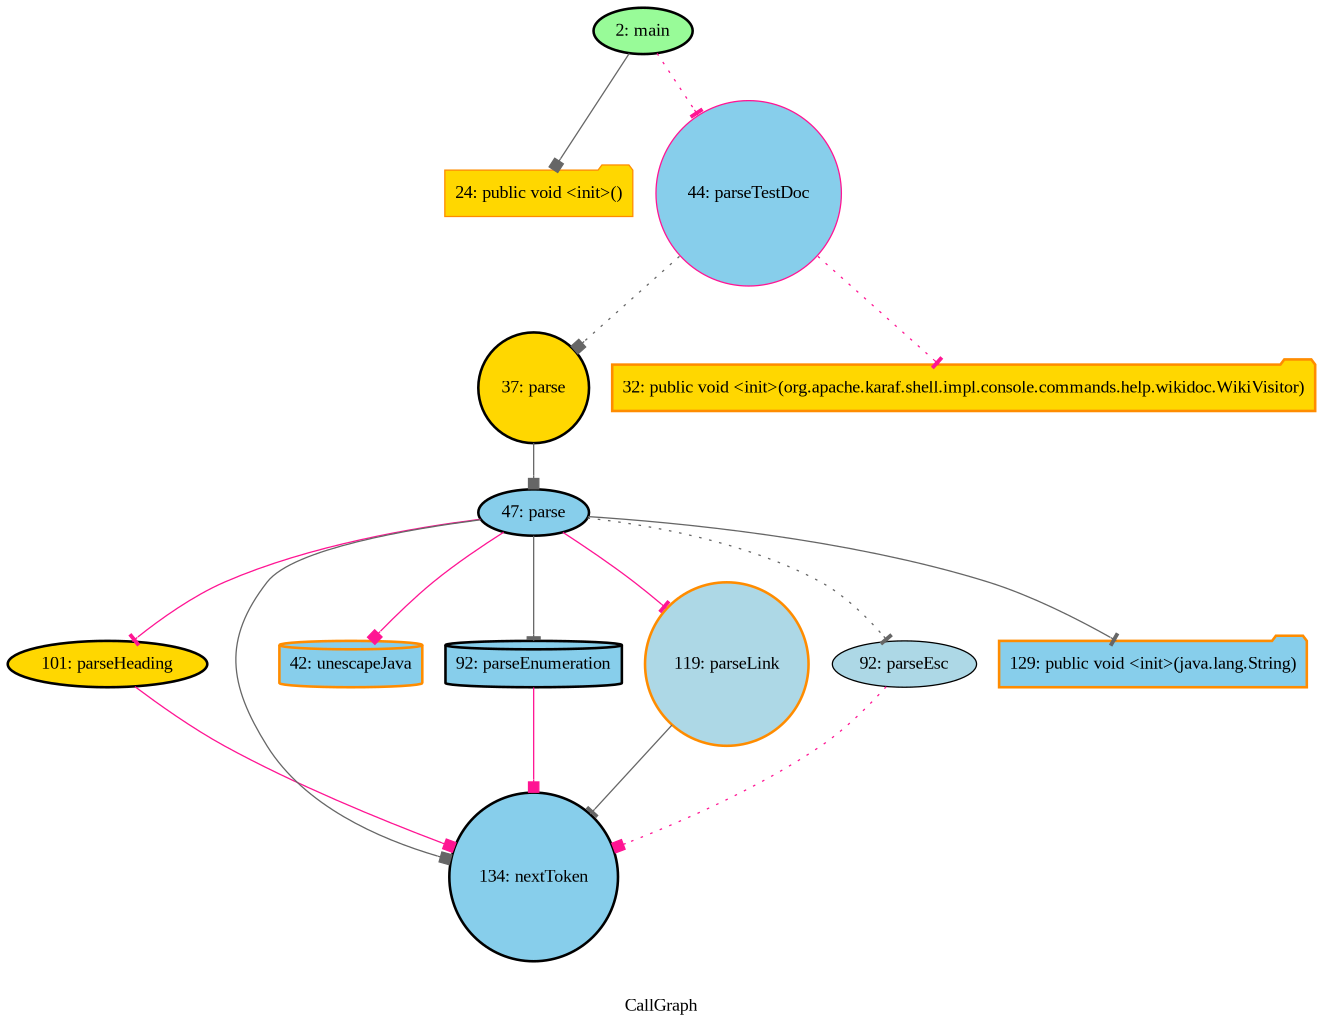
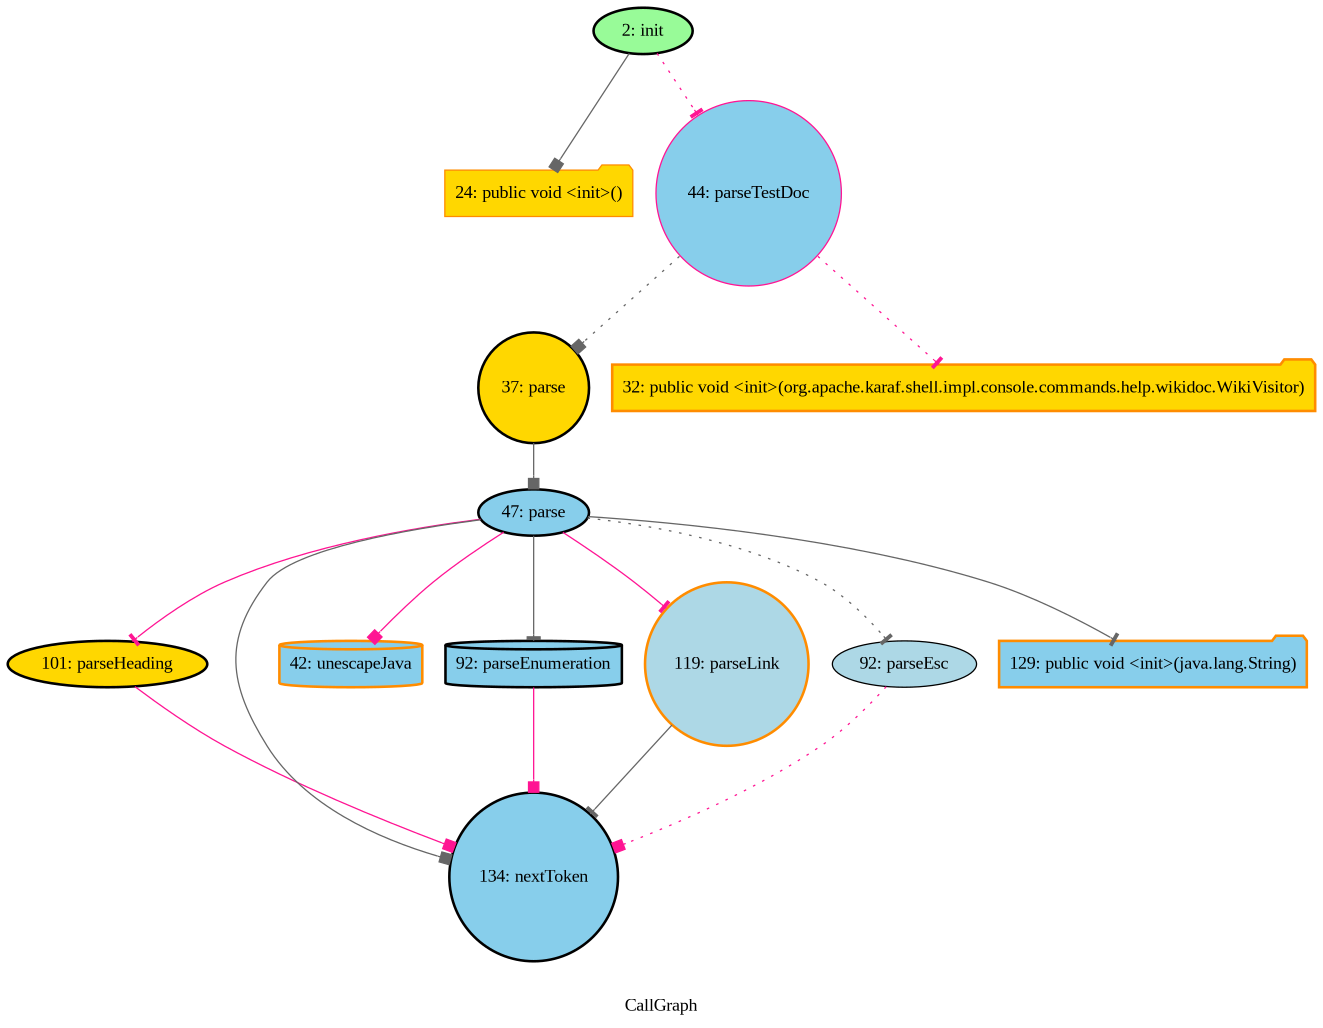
(643, 31) -> (643, 31)
